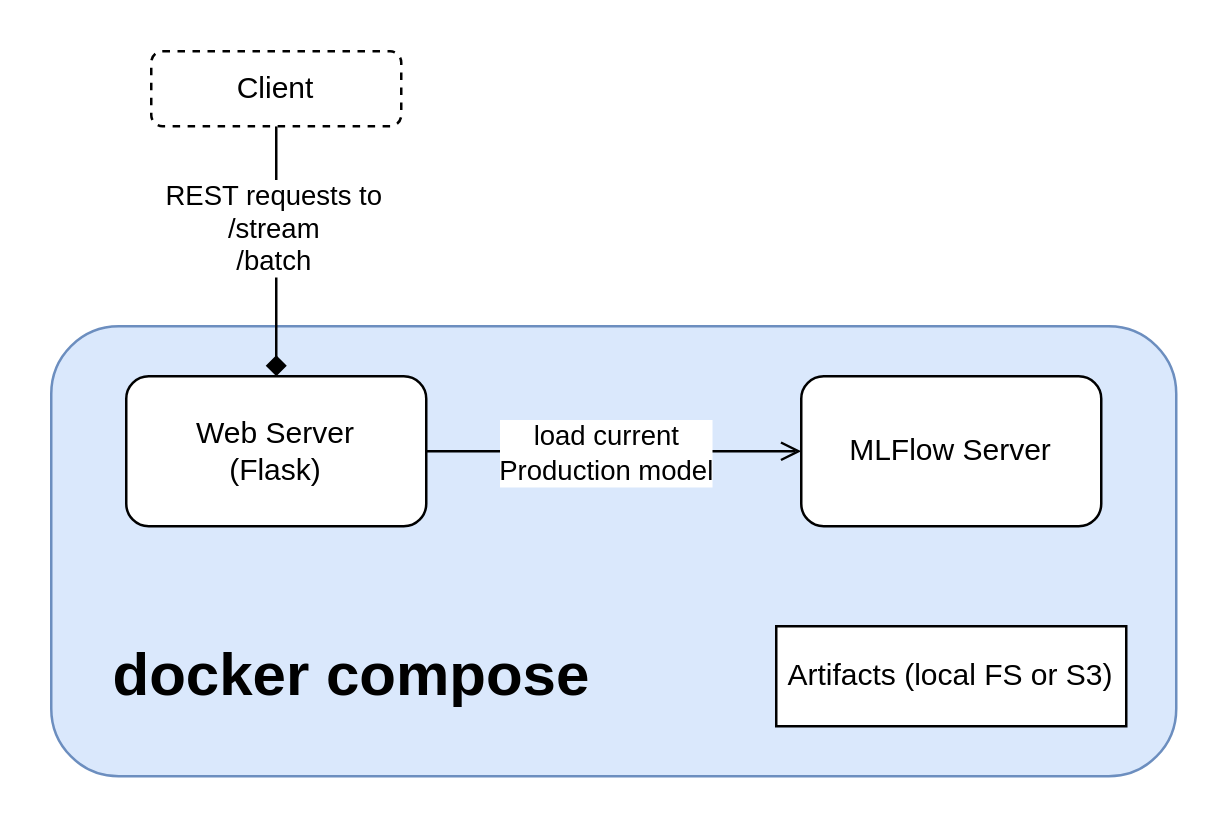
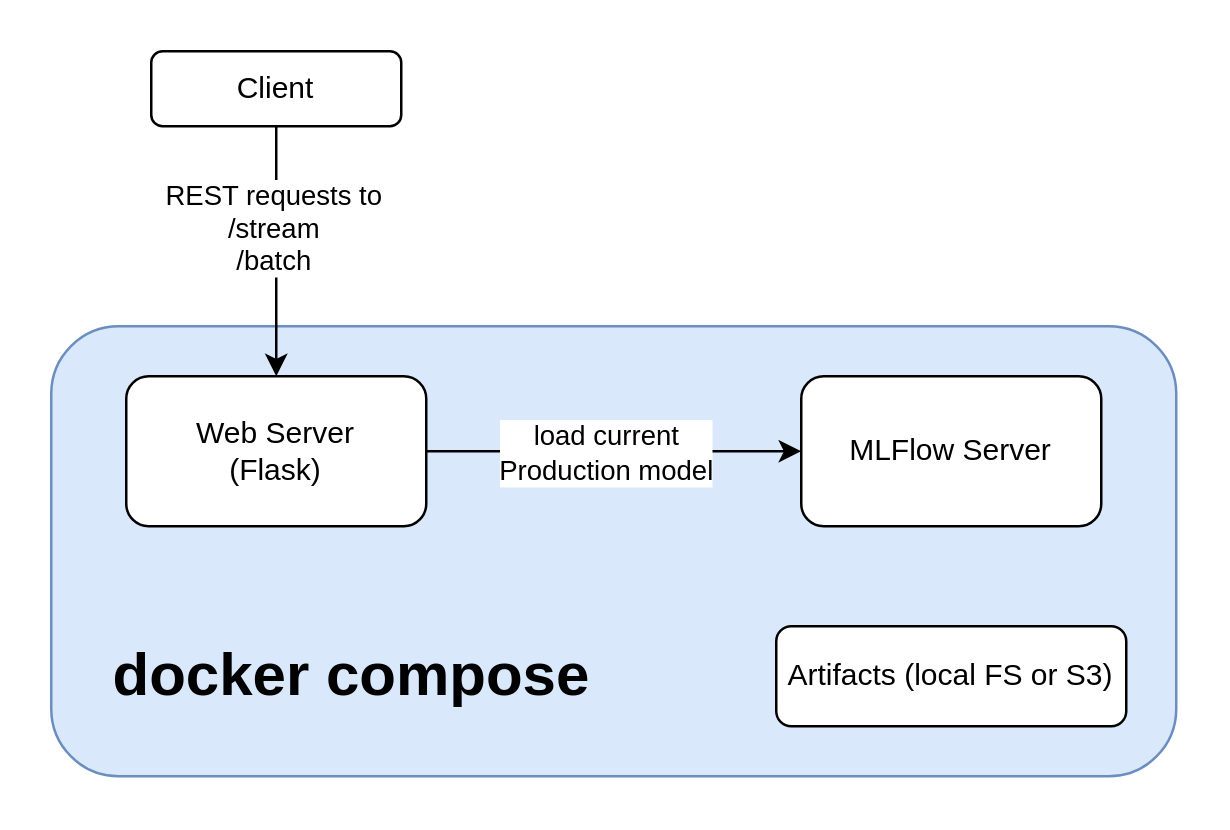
(276, 89) -> (276, 89)
(276, 356) -> (276, 357)
(787, 451) -> (783, 451)
(951, 676) -> (951, 676)
